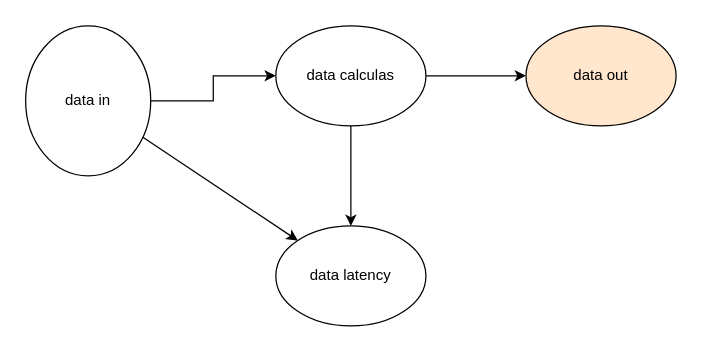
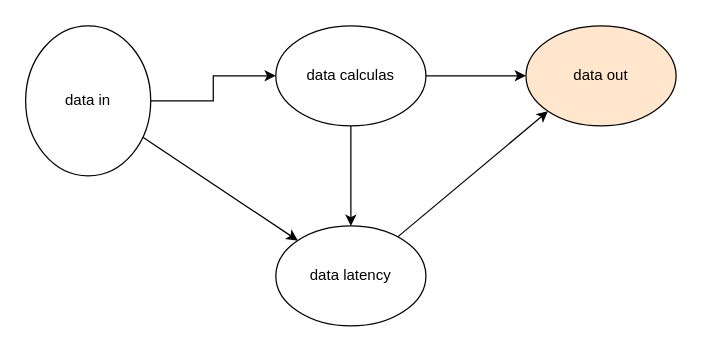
none -> (469, 177)
